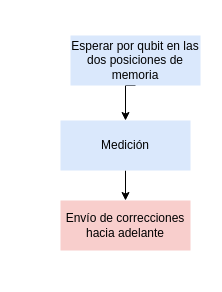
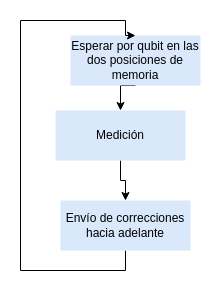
(126, 146) -> (121, 136)
none -> (21, 147)
(126, 226) -> (126, 226)
